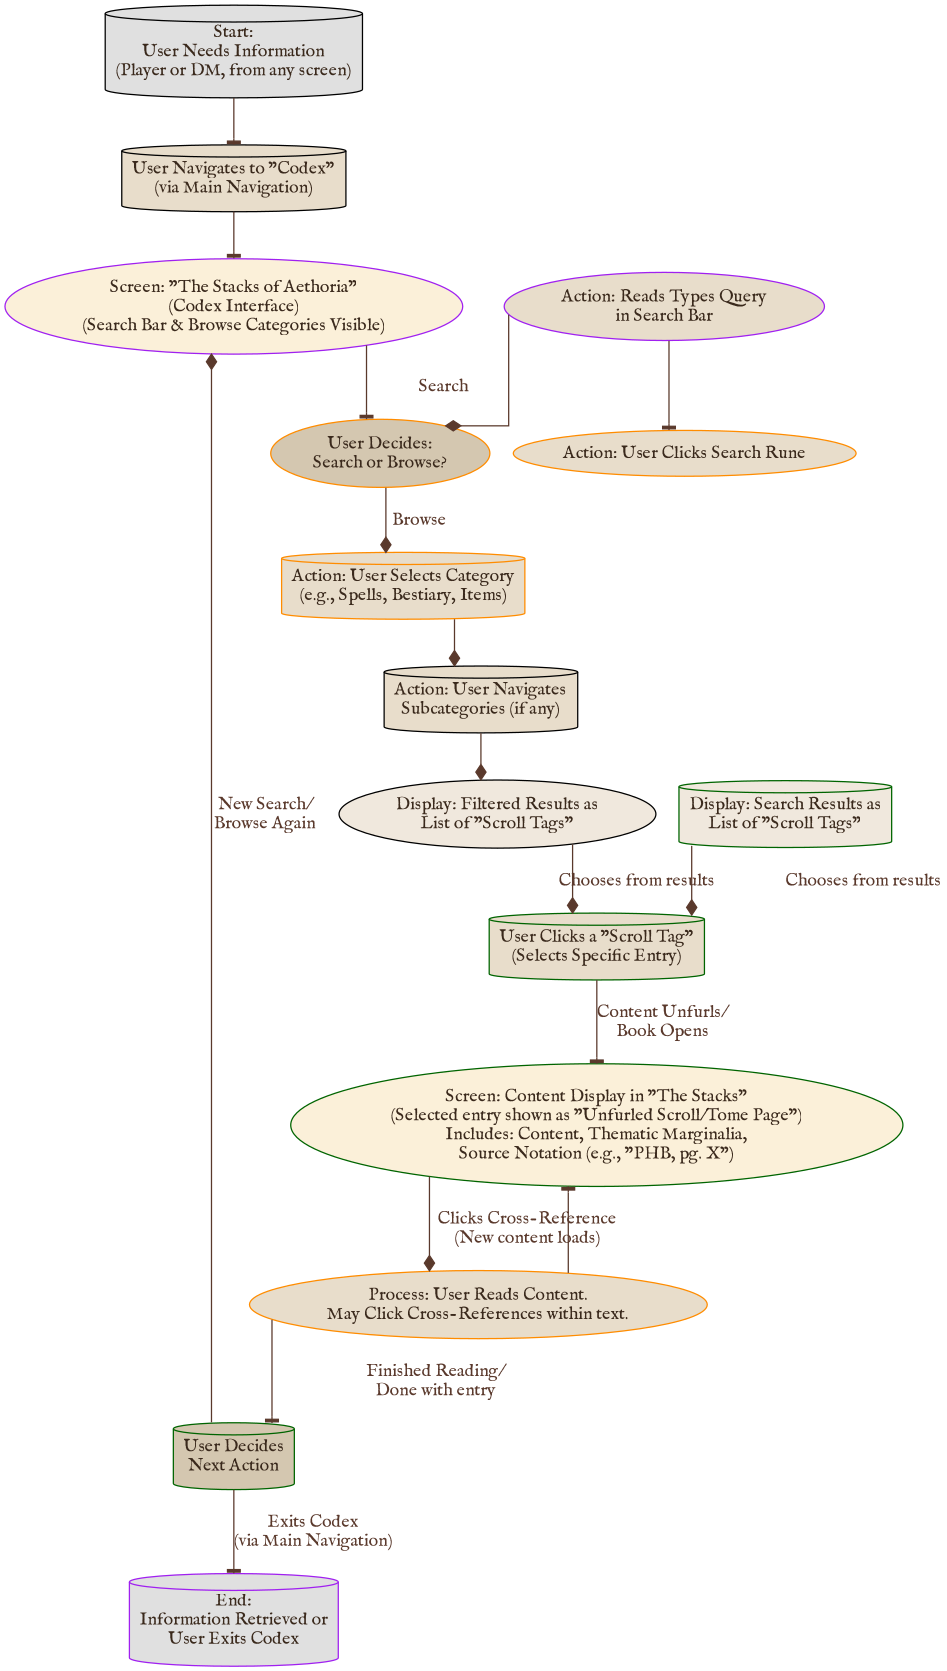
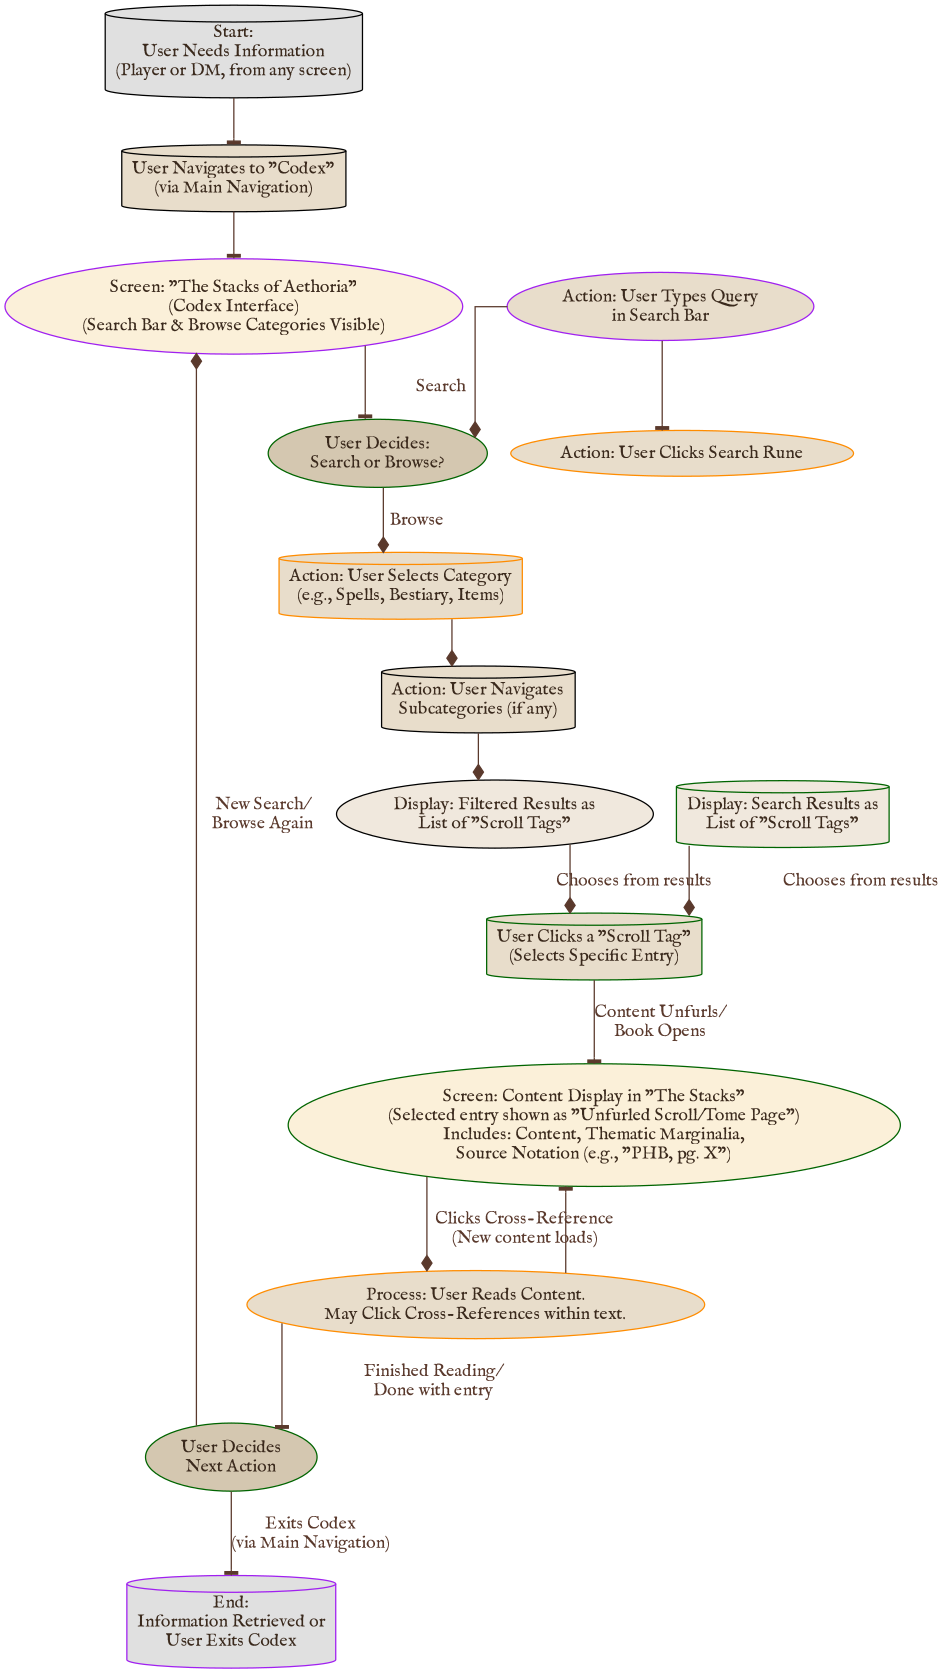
(664, 306) -> (661, 306)
(380, 453) -> (378, 453)
(234, 1456) -> (231, 1457)
